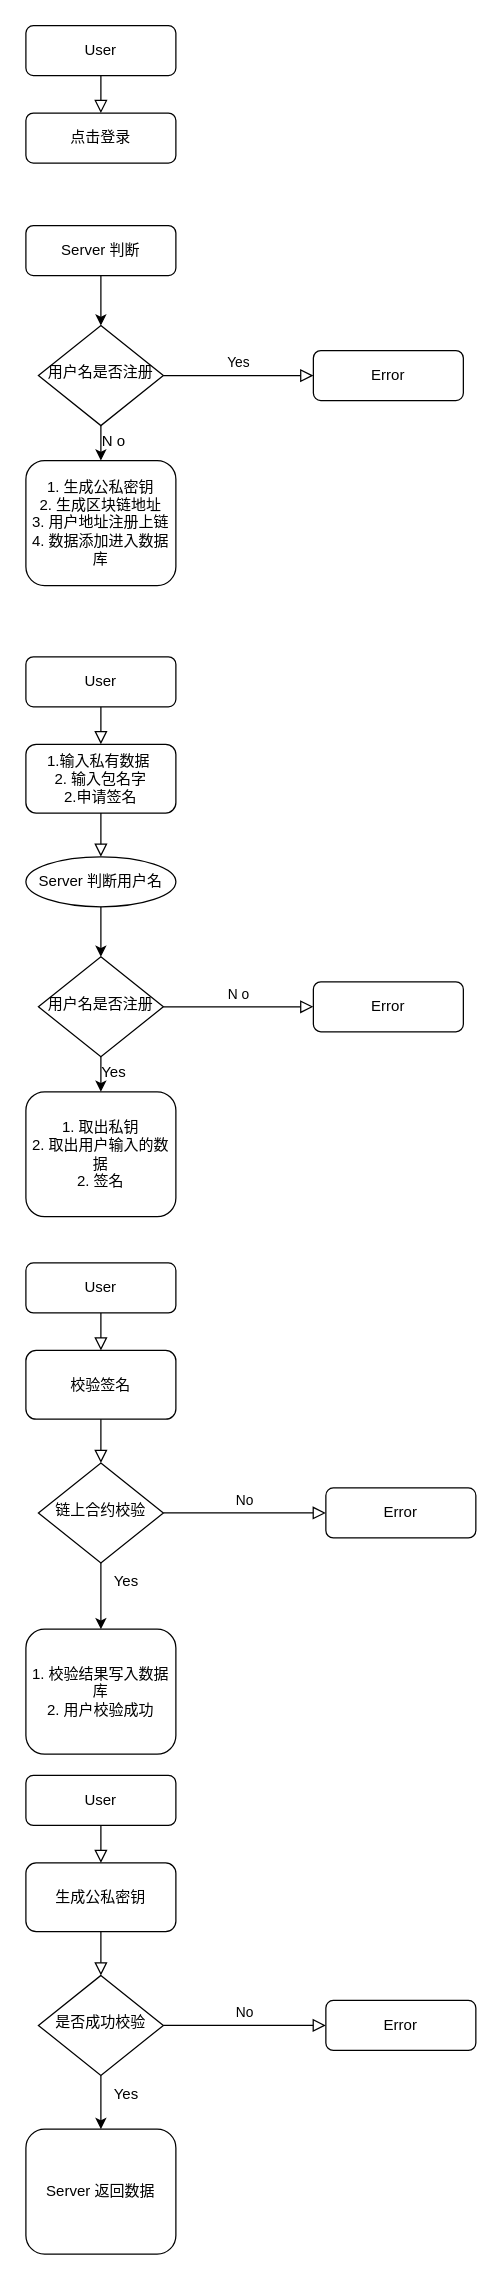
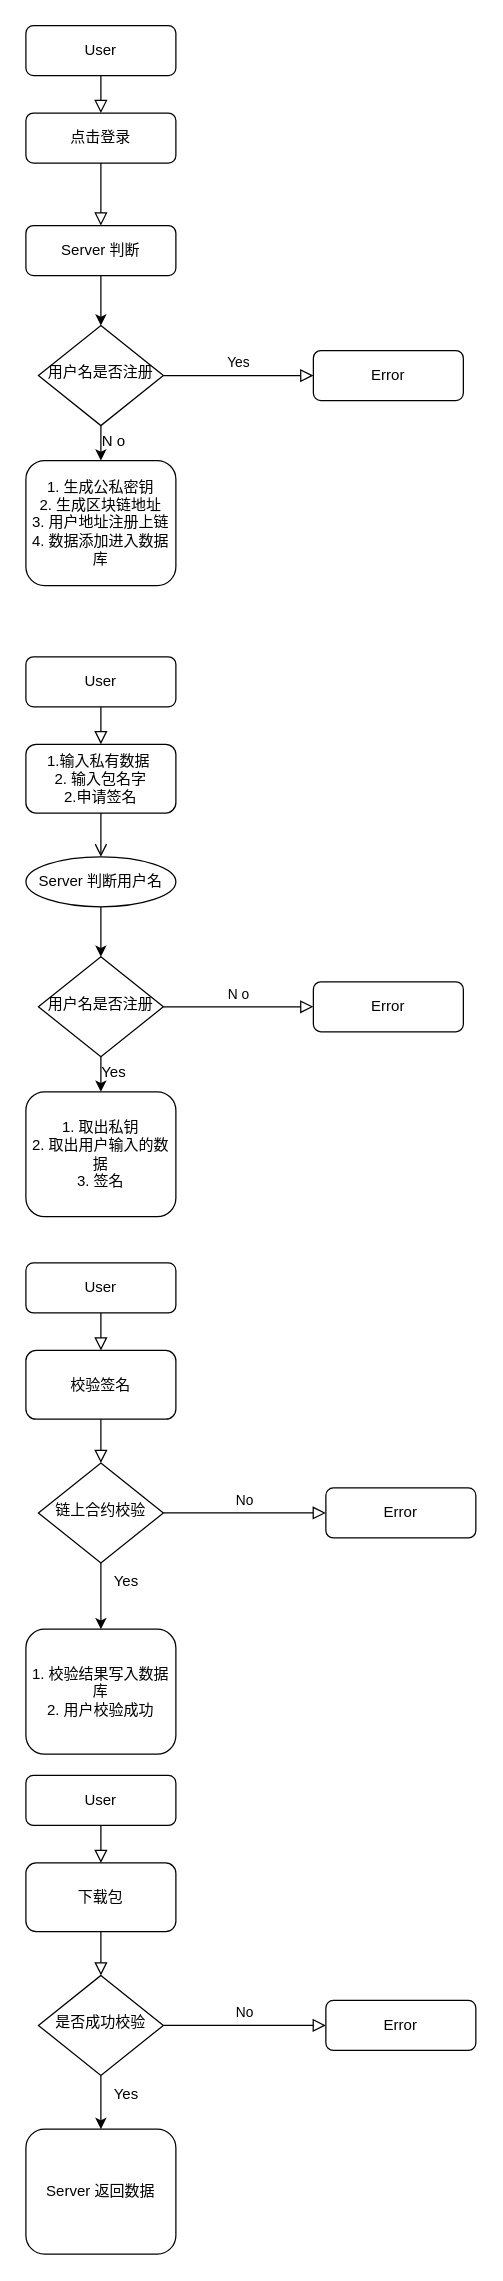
none -> (101, 188)
(101, 842) -> (101, 847)
(101, 1154) -> (101, 1154)
(101, 1898) -> (101, 1898)
